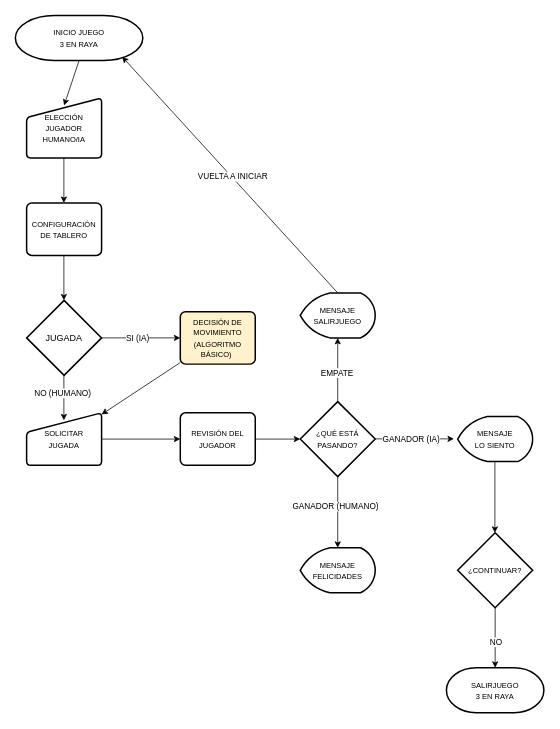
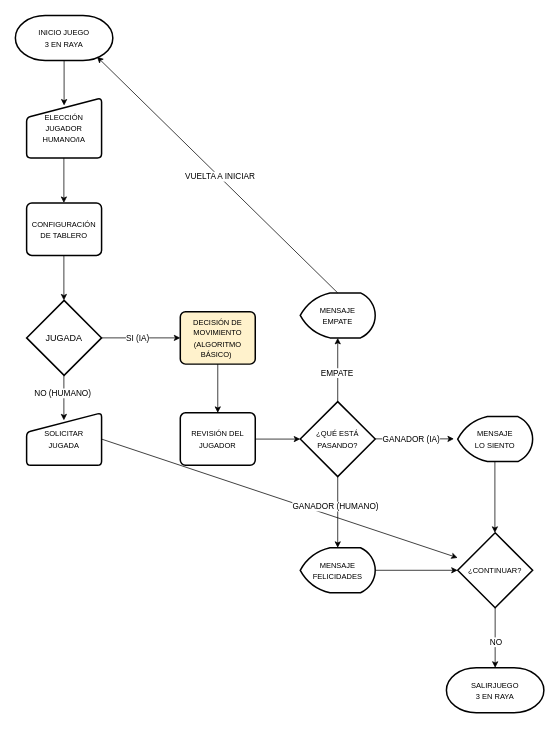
(79, 38) -> (64, 38)
(338, 315) -> (338, 315)
(143, 387) -> (218, 386)
(107, 439) -> (198, 471)
none -> (414, 570)
